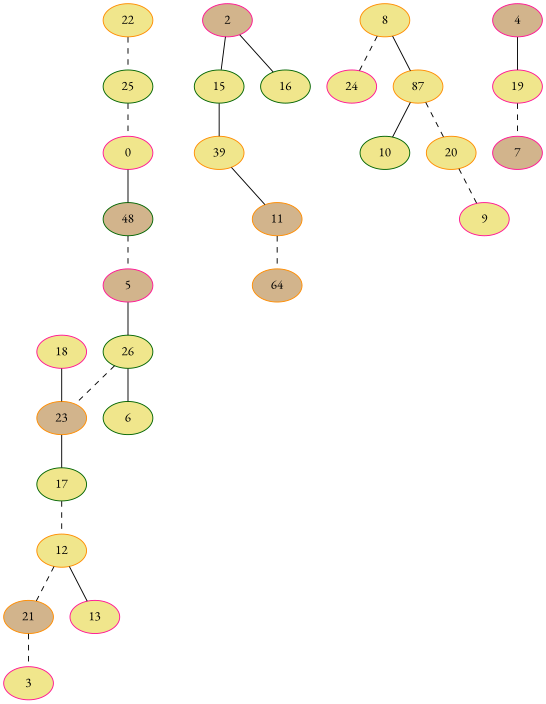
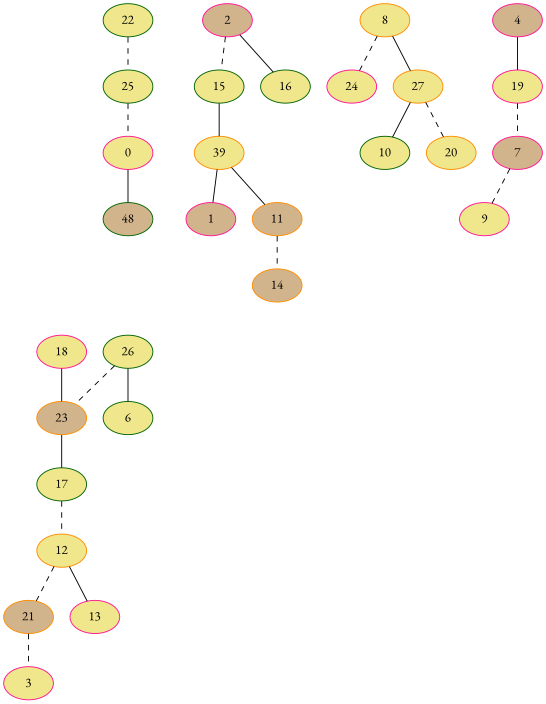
(128, 20) -> (128, 20)
(223, 53) -> (223, 53)
(418, 87) -> (418, 87)
(468, 186) -> (501, 186)
none -> (211, 219)
(128, 285) -> none
(277, 285) -> (277, 285)
